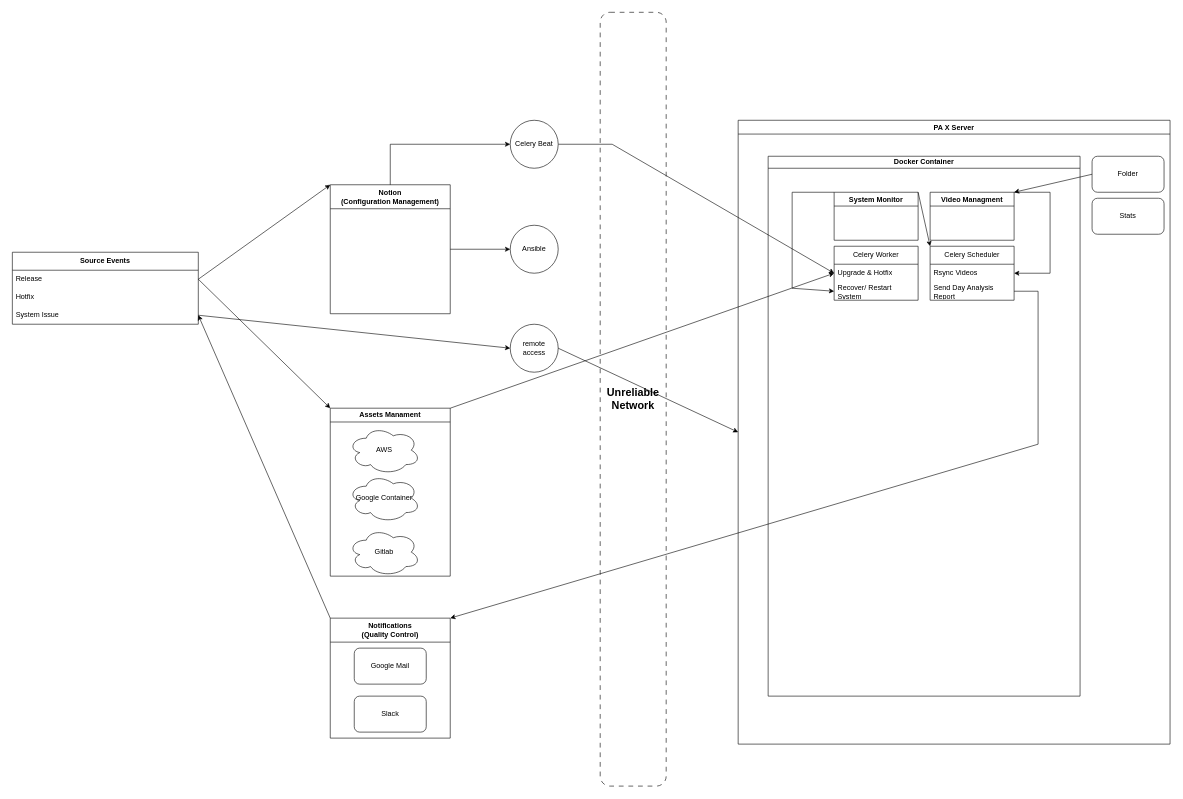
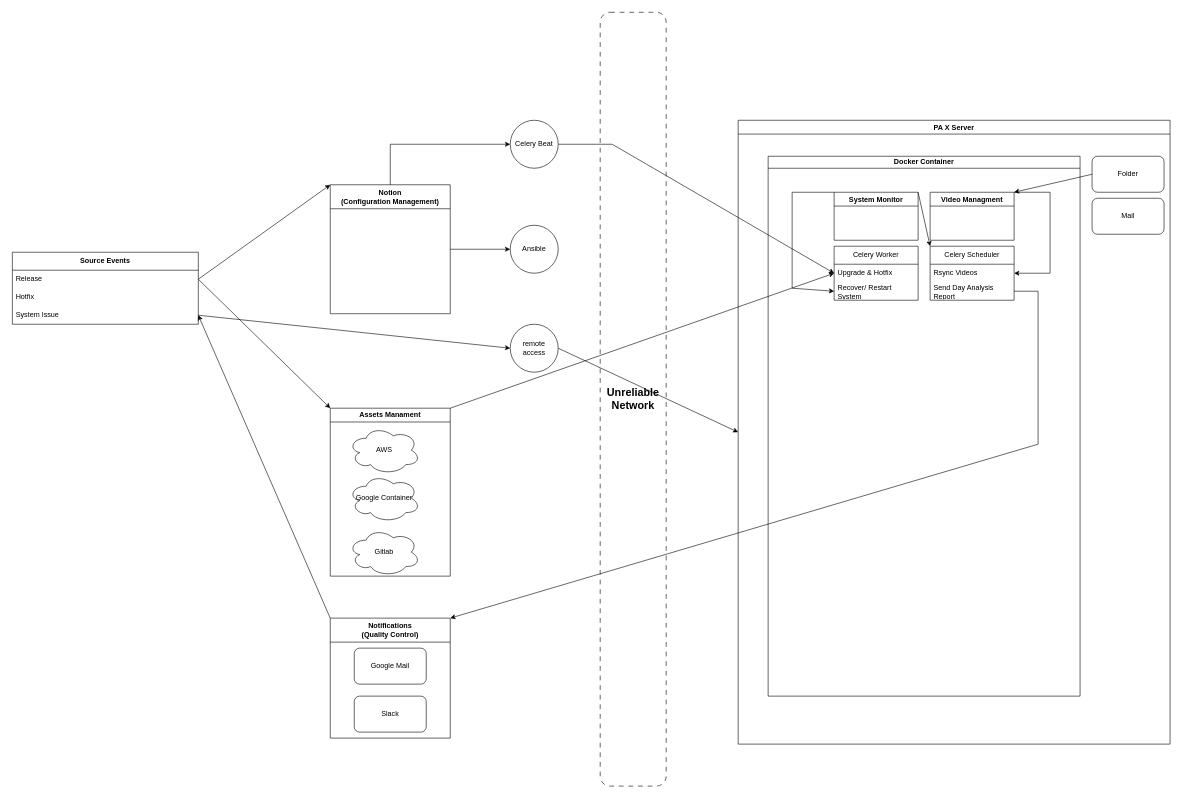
(1128, 216) -> (1128, 216)
